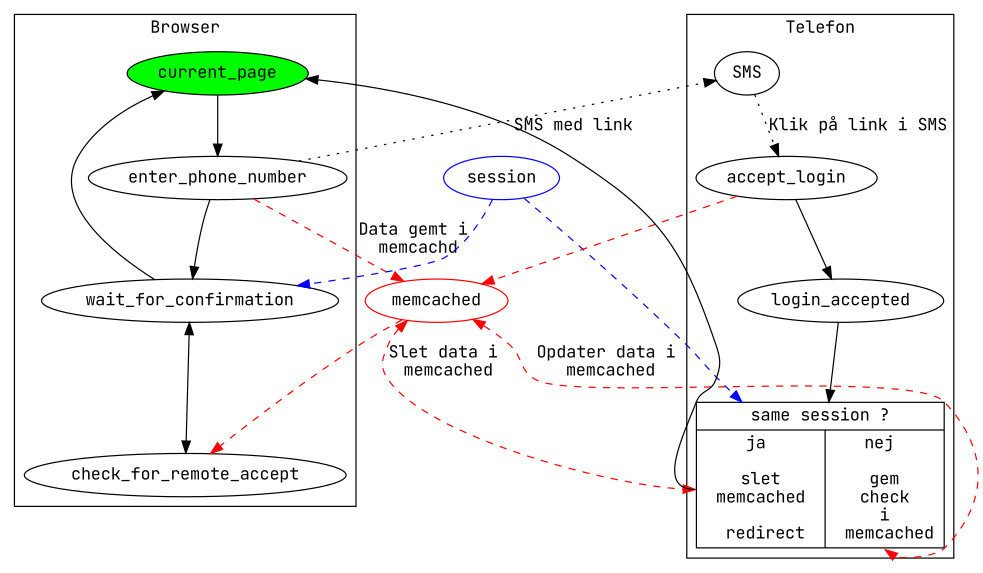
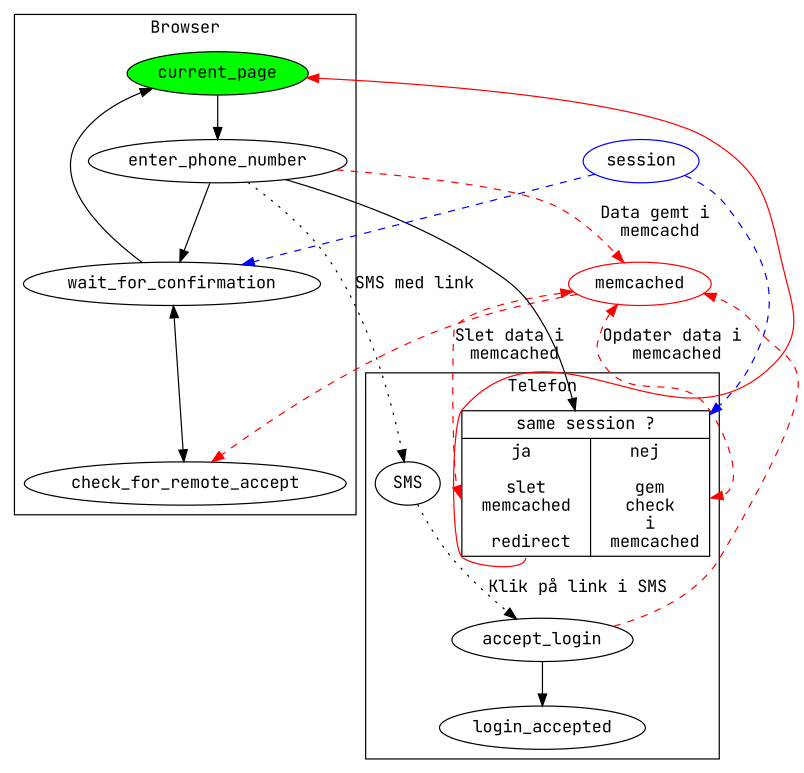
(631, 200) -> (794, 318)
(834, 356) -> (462, 251)
